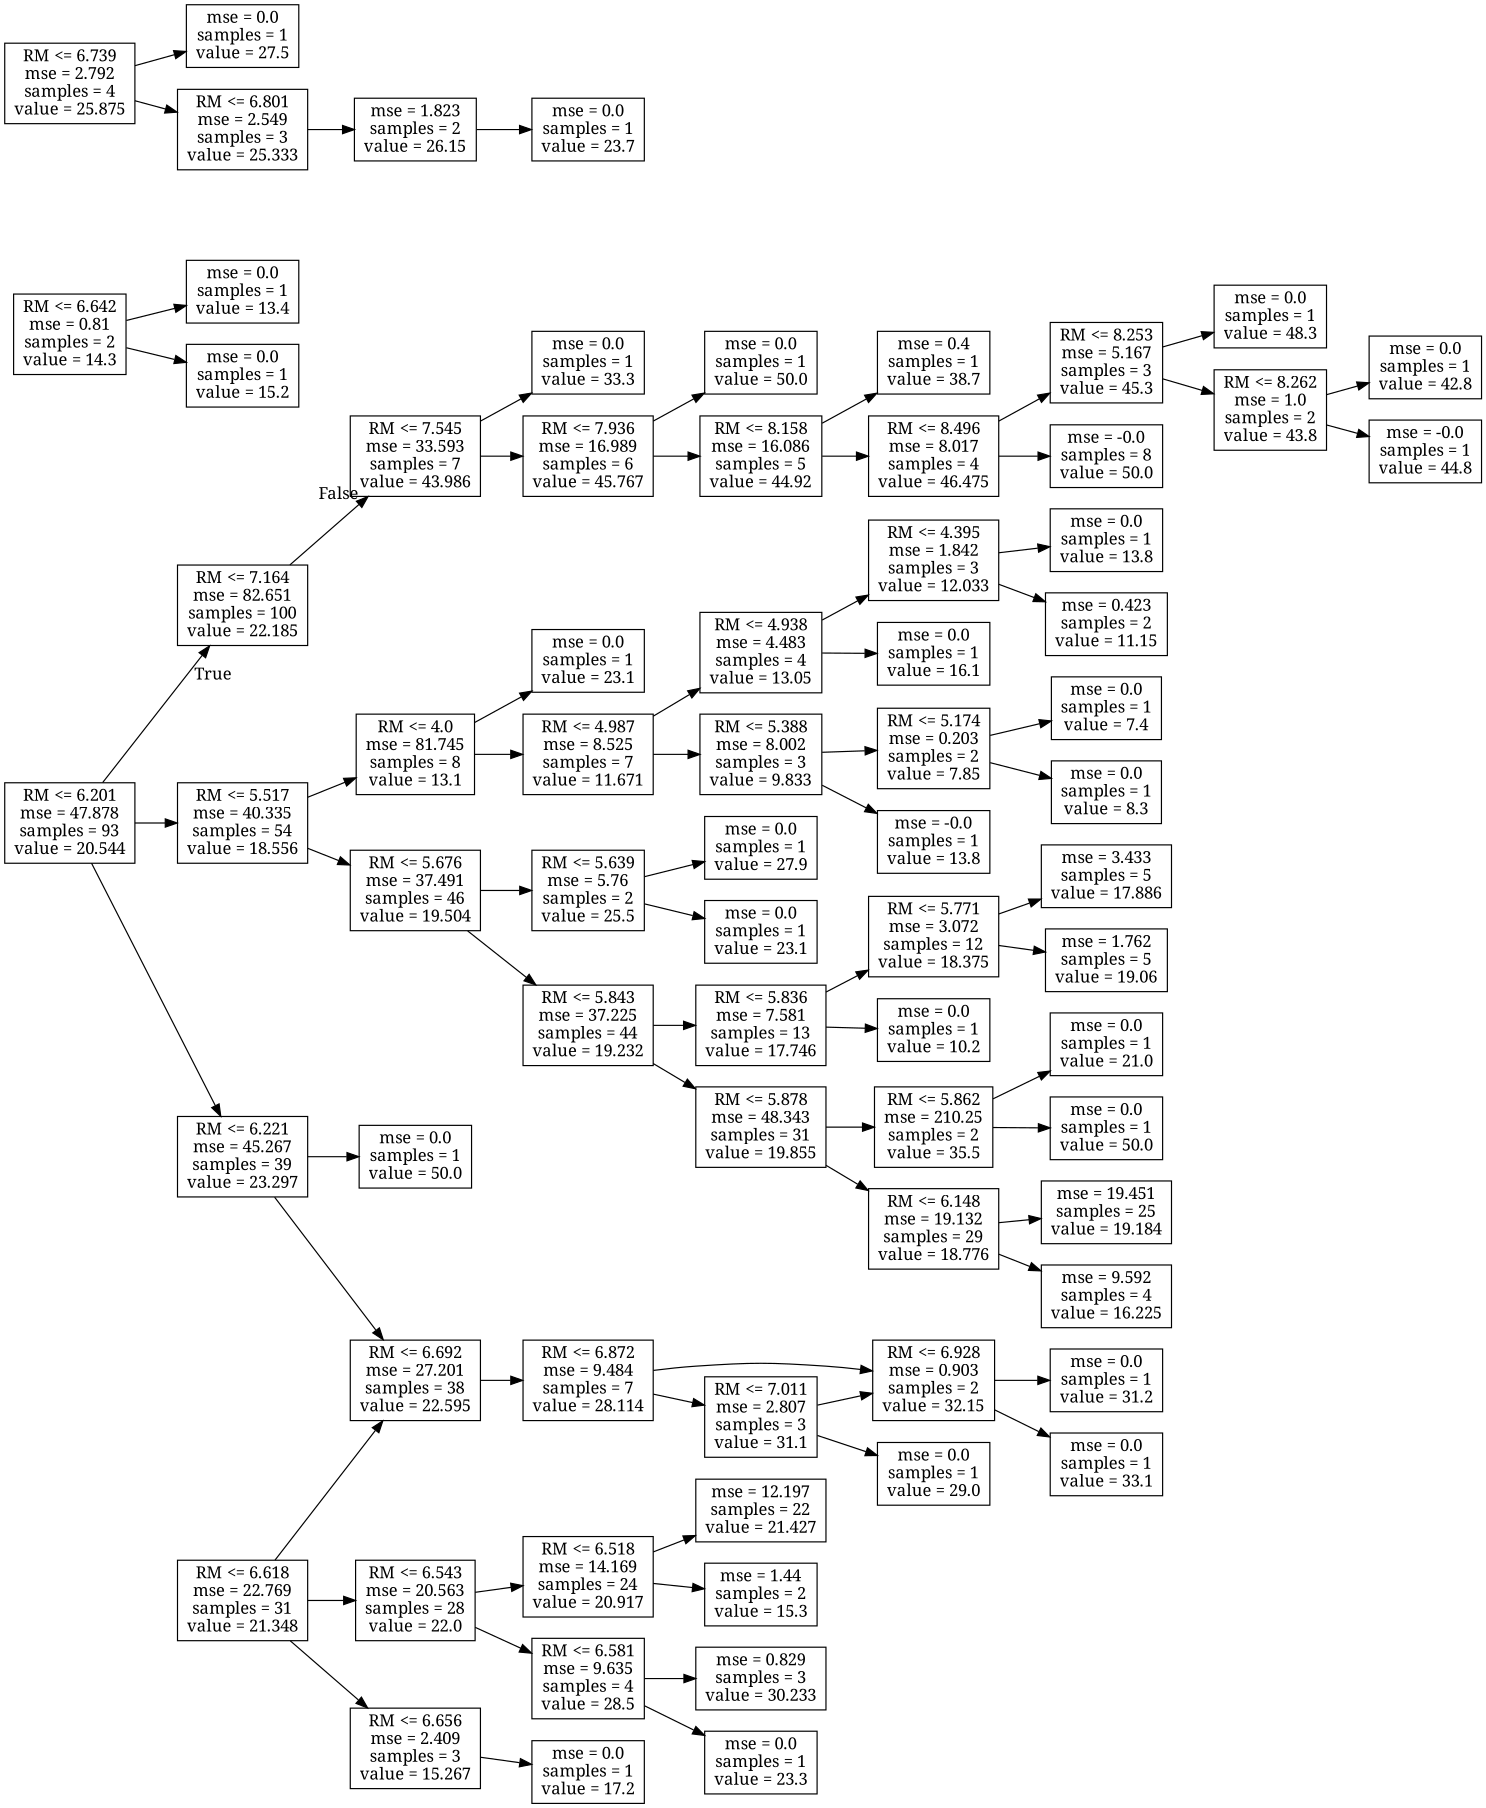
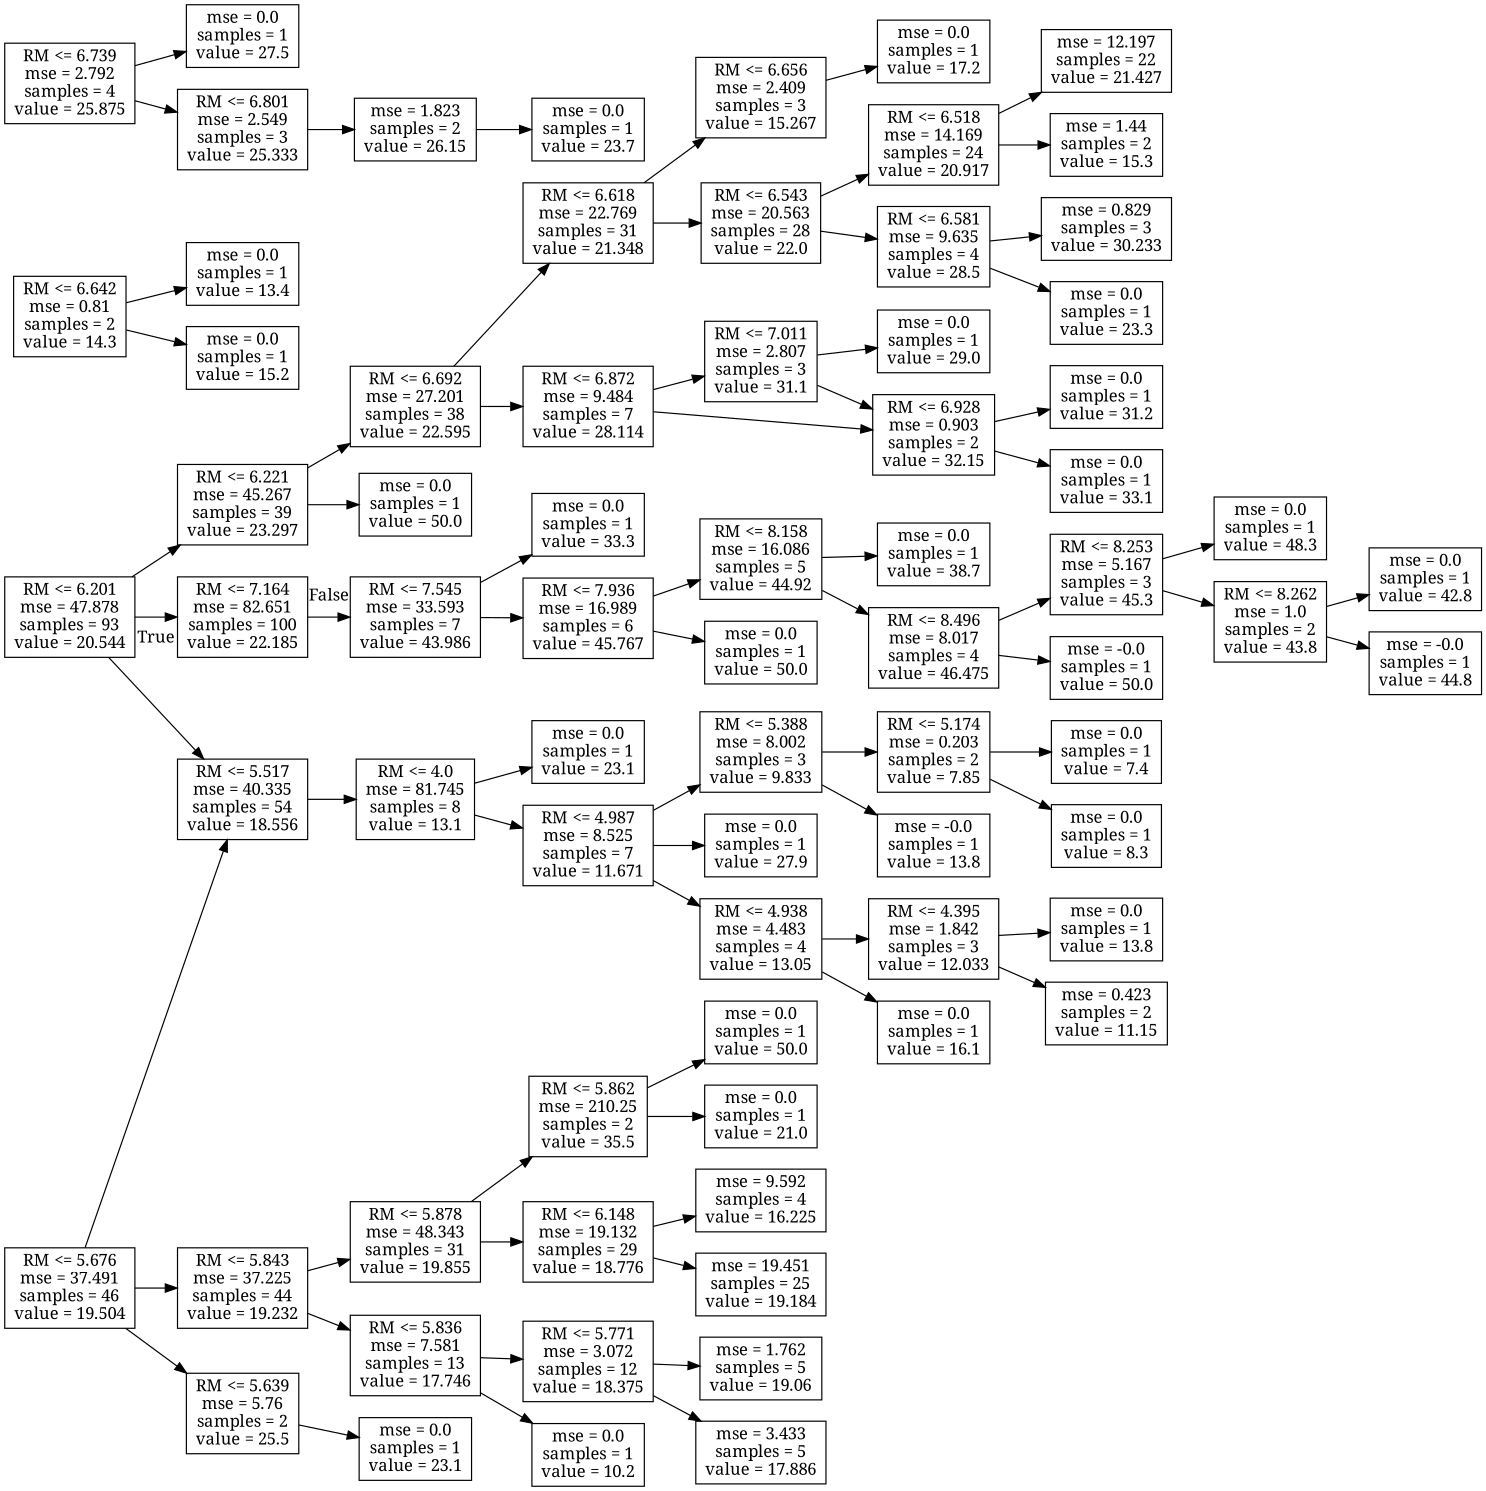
(934, 363) -> (934, 554)
(1106, 456) -> (1106, 668)
(323, 854) -> (154, 1049)
(669, 871) -> (673, 845)
(325, 1495) -> (498, 319)
